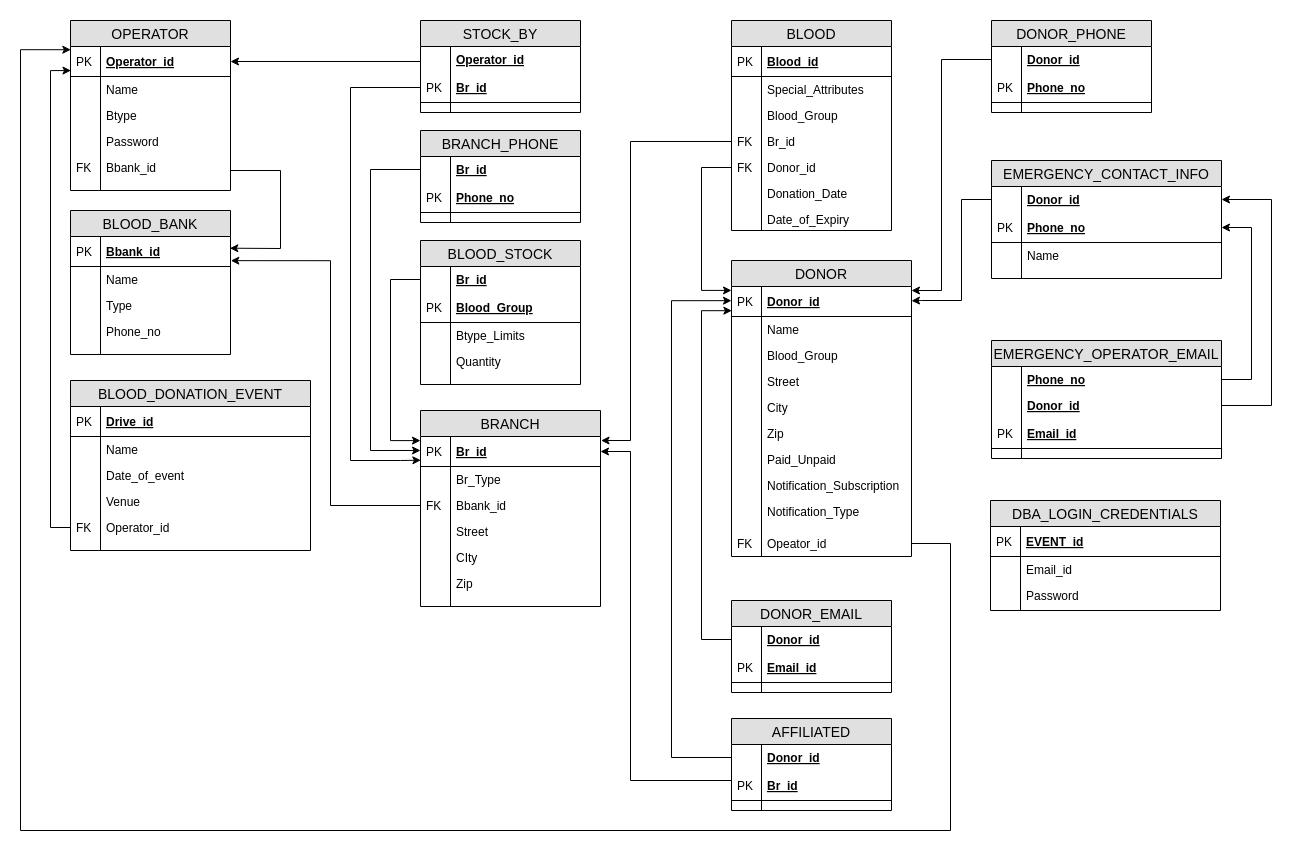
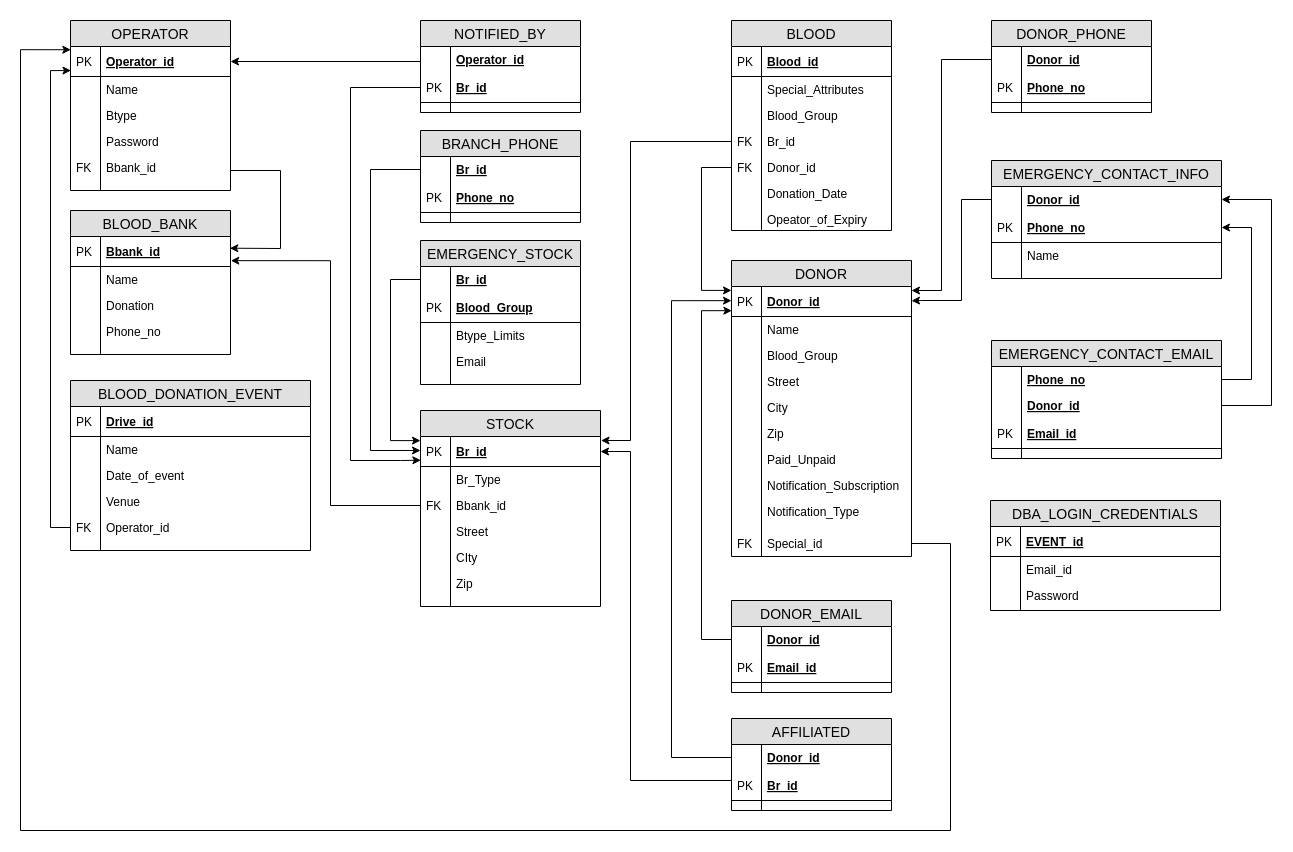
(500, 34) -> (500, 34)
(812, 220) -> (823, 220)
(500, 254) -> (500, 254)
(119, 306) -> (131, 306)
(1106, 354) -> (1106, 354)
(481, 362) -> (470, 362)
(510, 424) -> (510, 424)
(799, 544) -> (796, 544)
